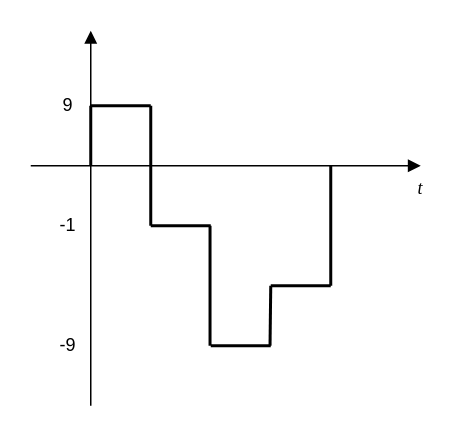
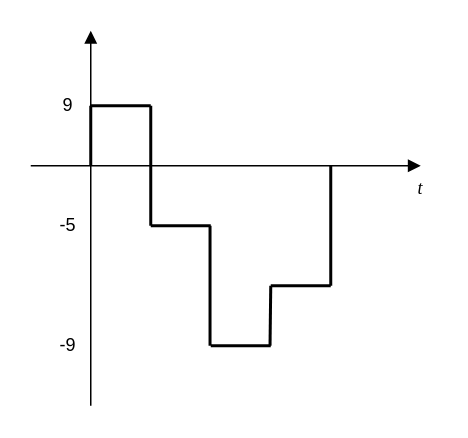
(68, 226) -> (68, 226)
